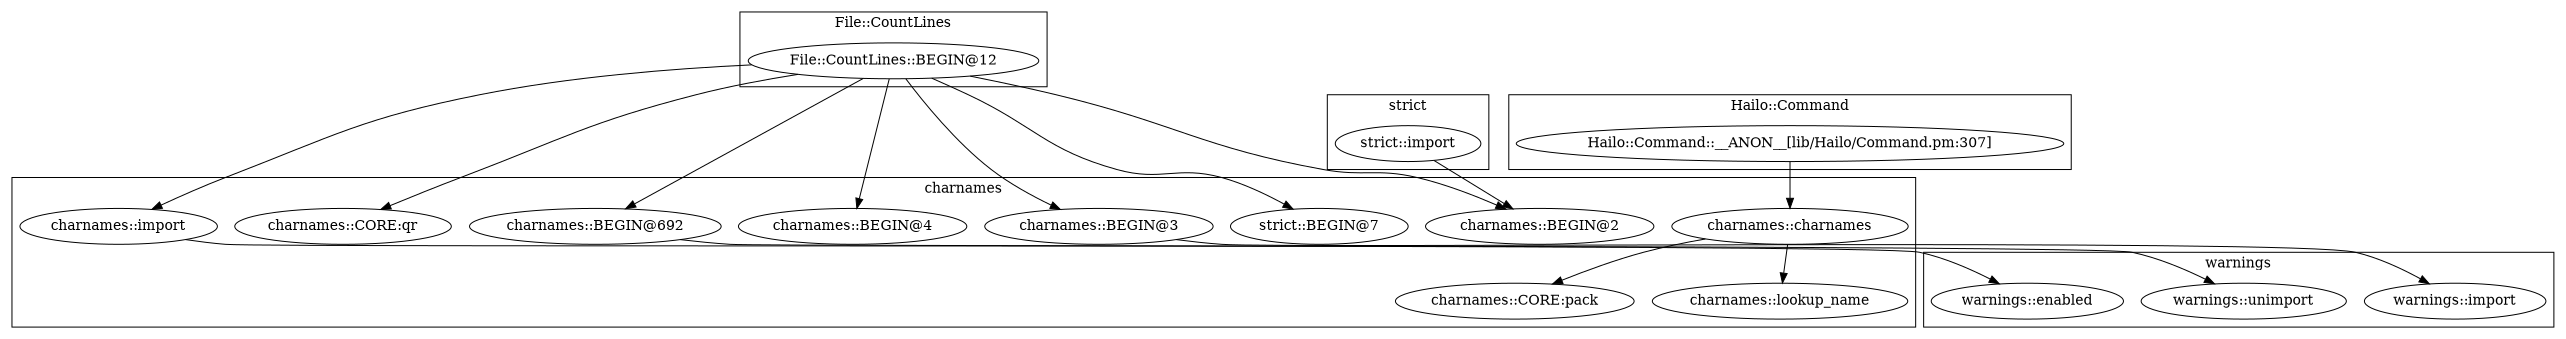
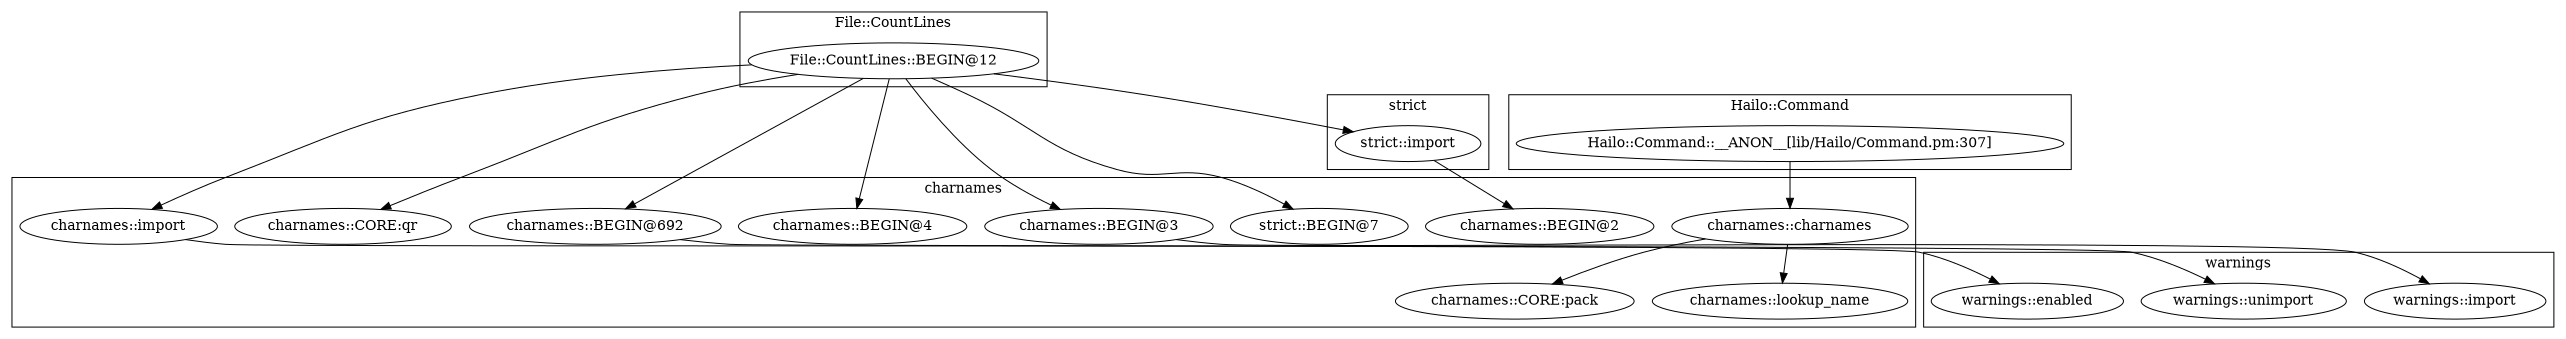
(1232, 148) -> (1169, 99)
